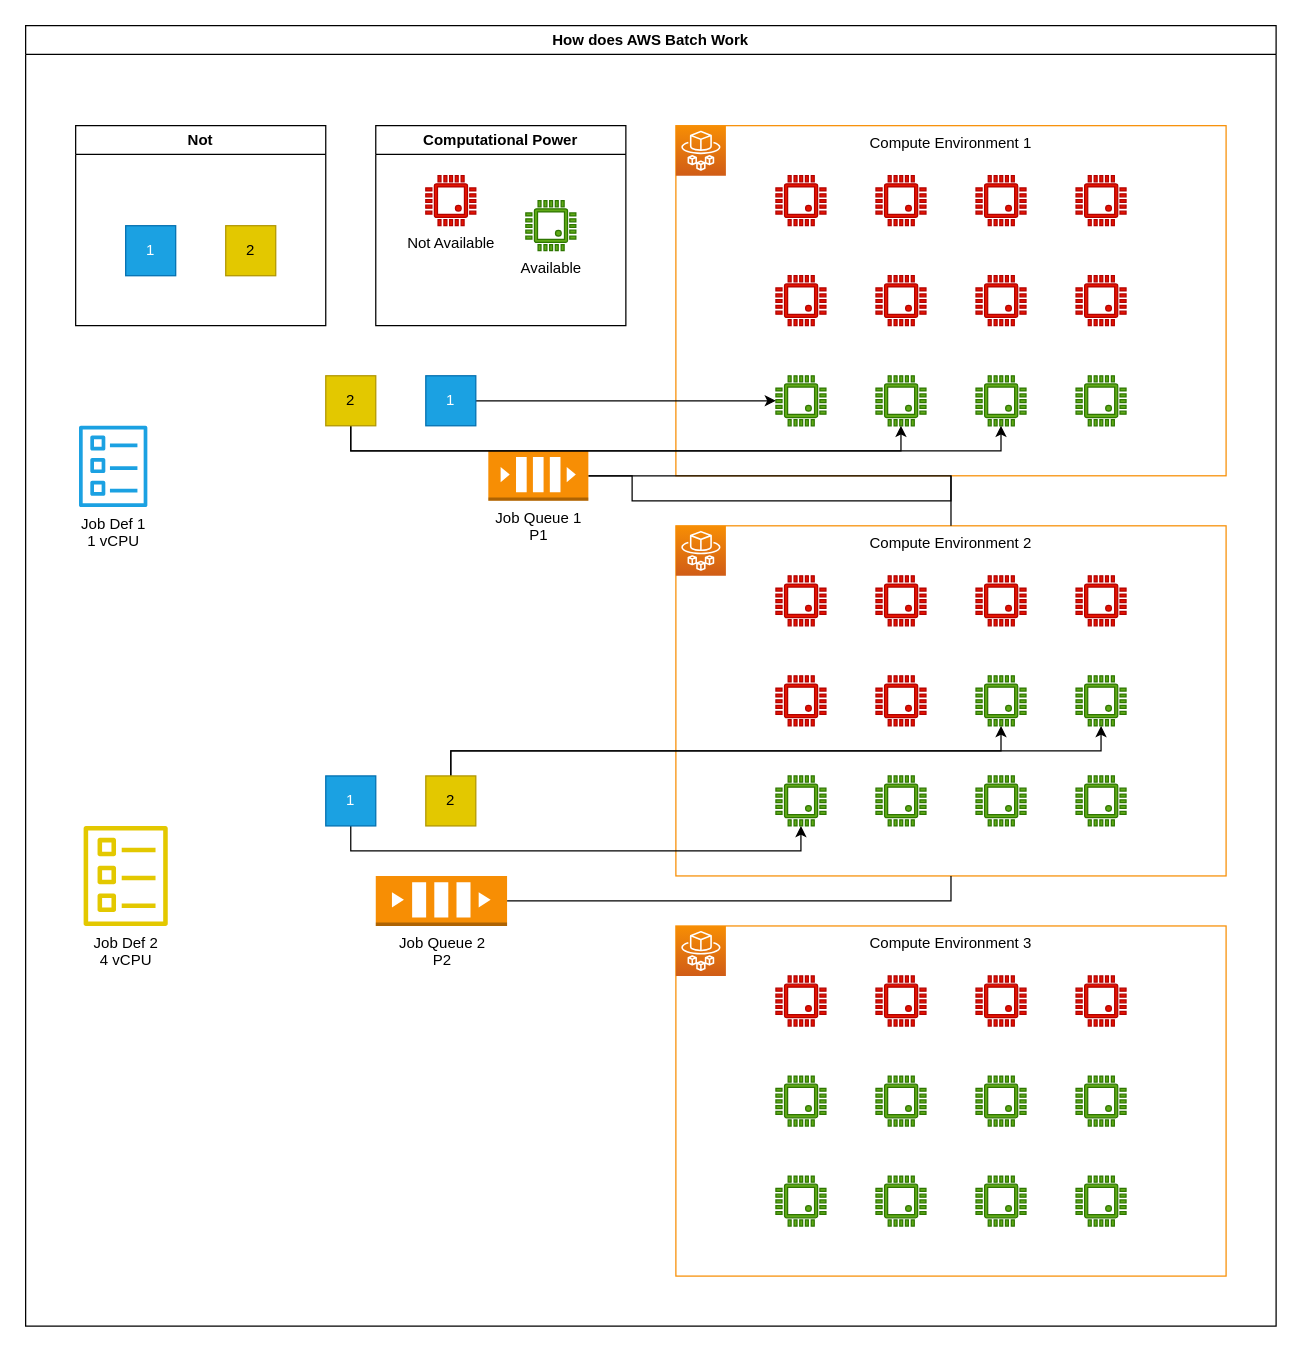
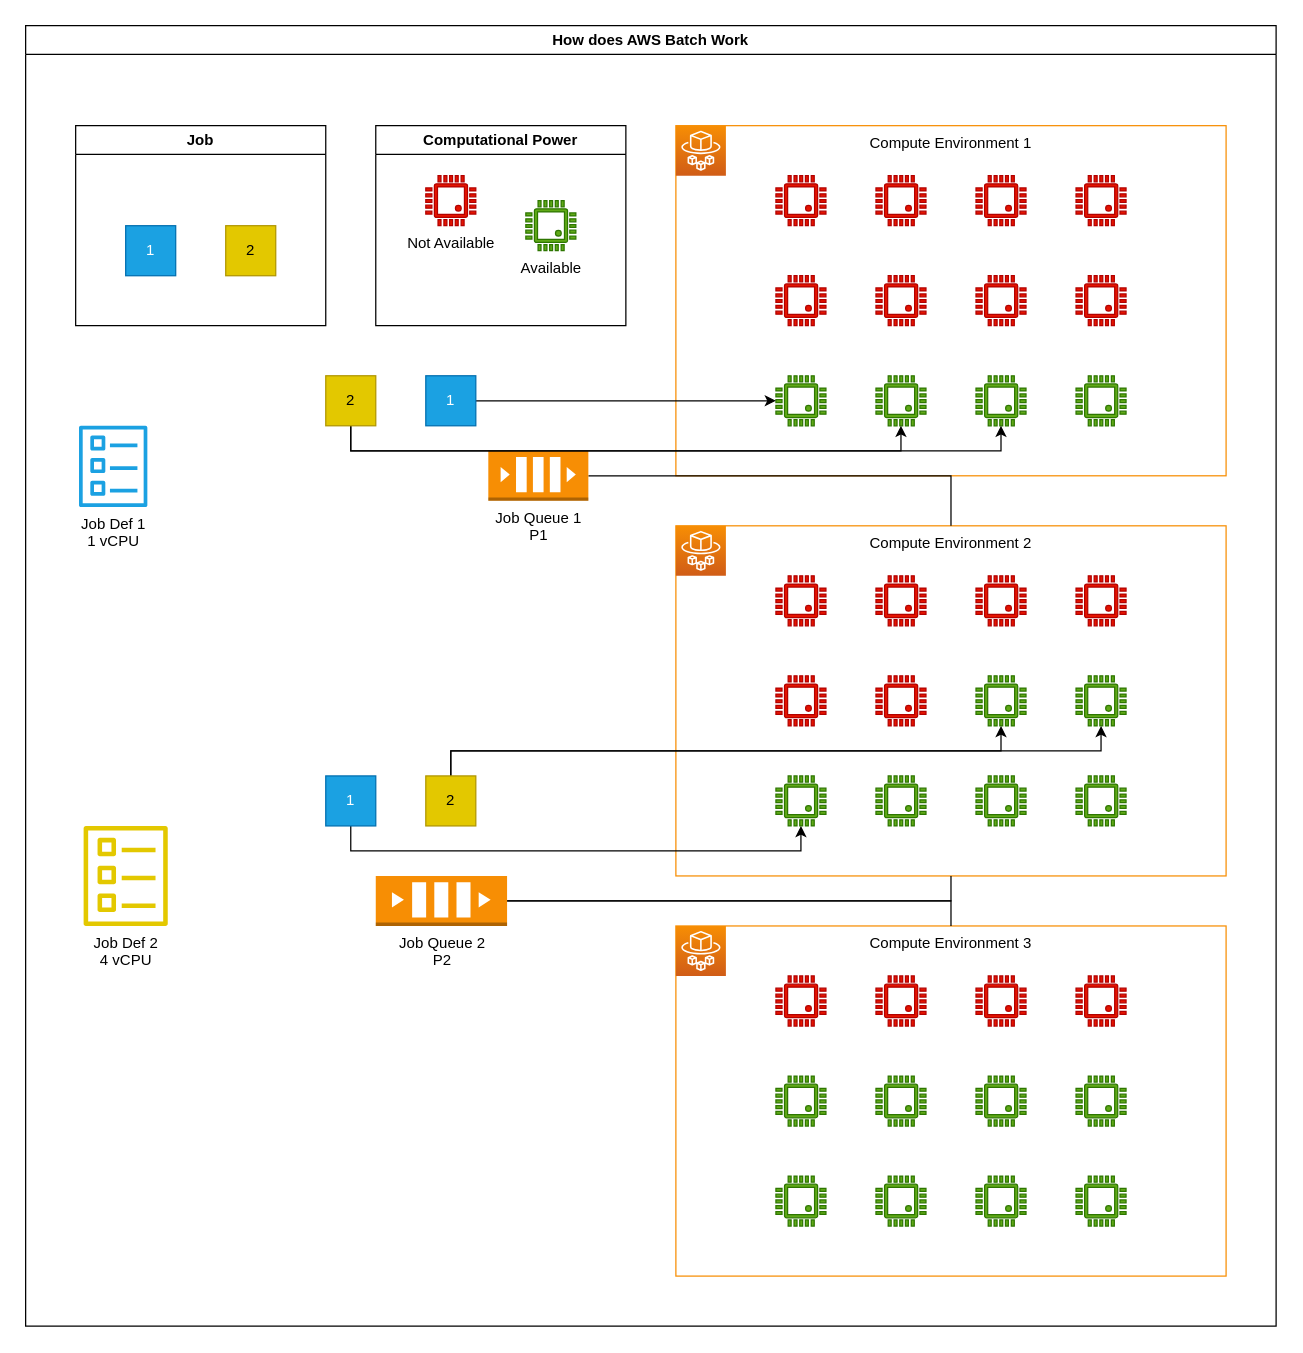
(201, 141) -> (201, 141)
(778, 501) -> none
none -> (951, 913)
